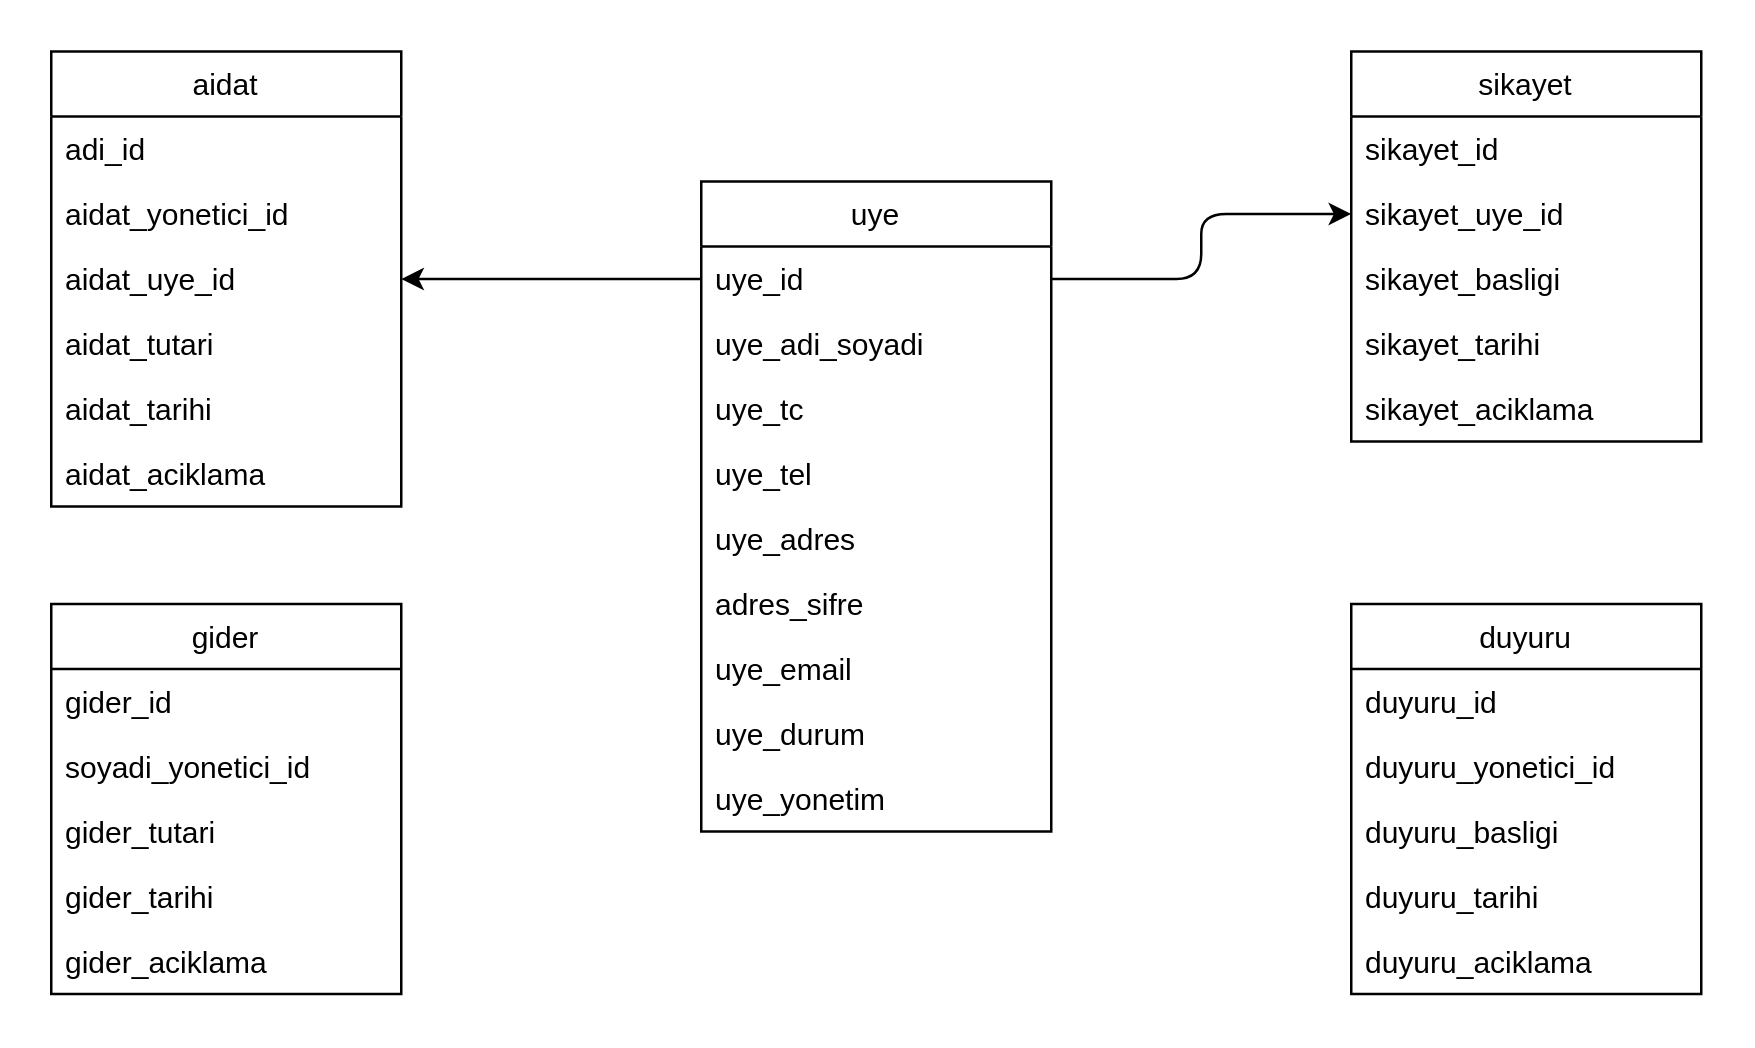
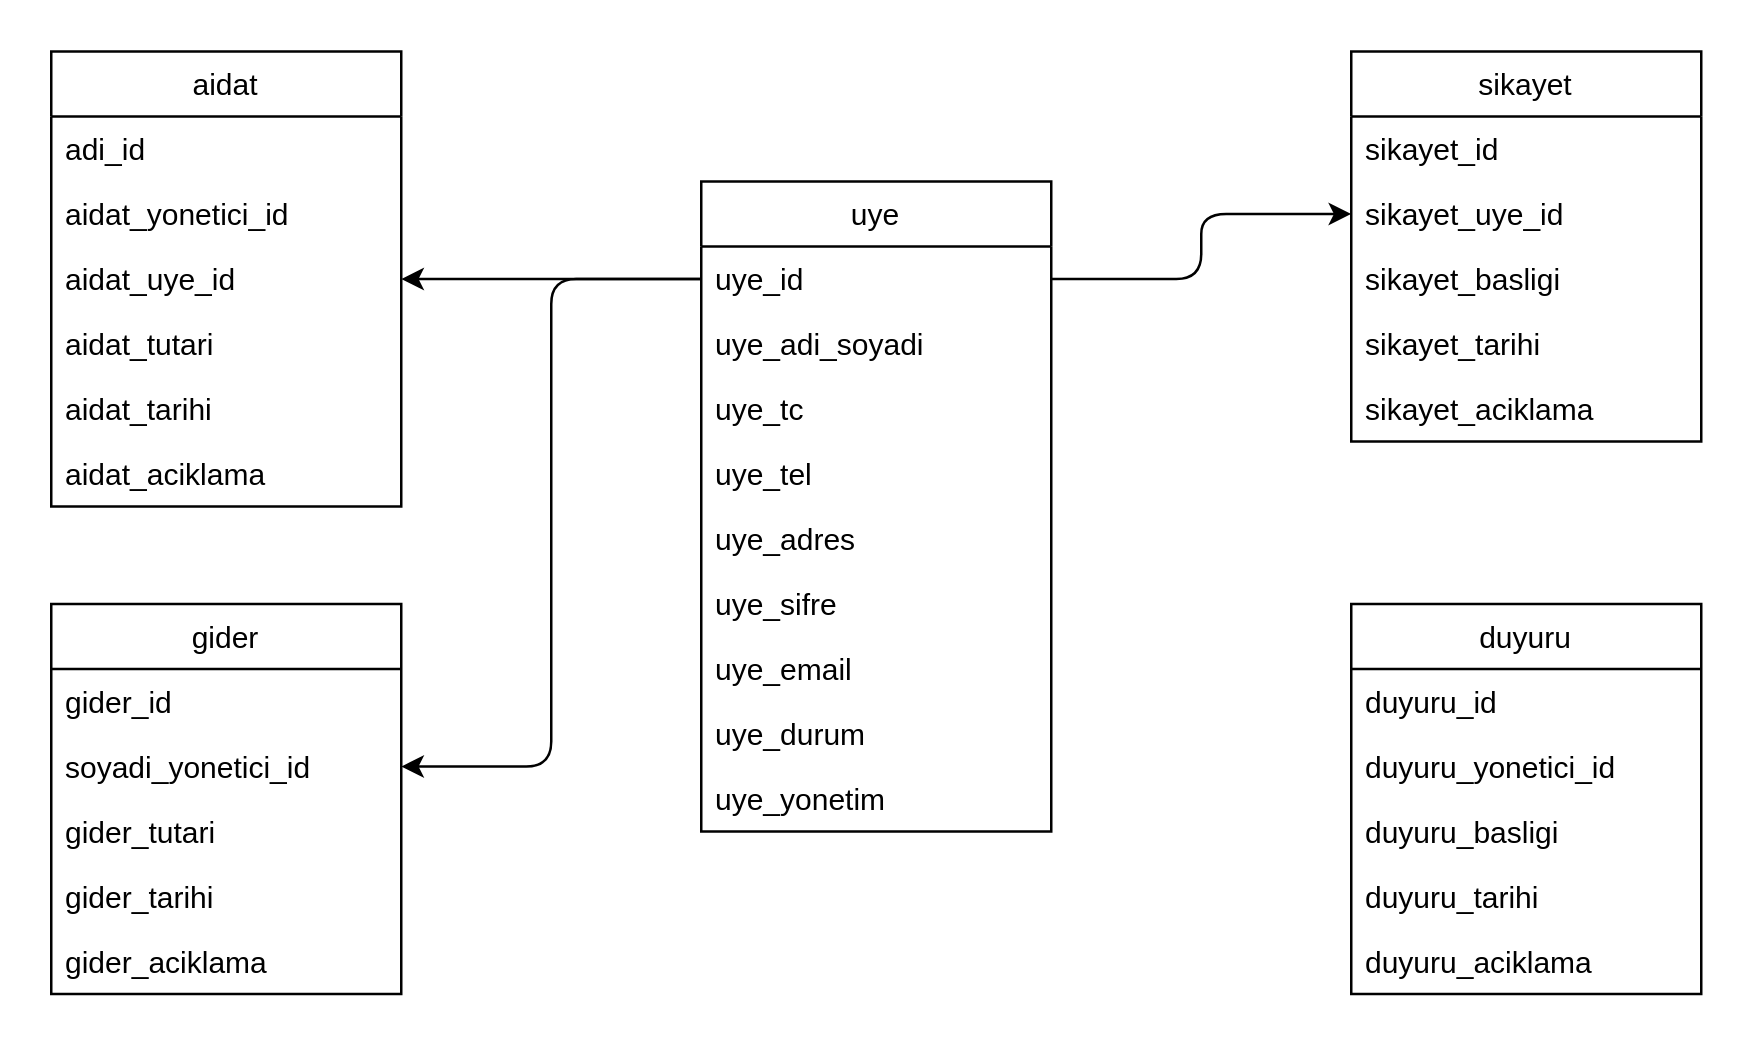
none -> (551, 583)
(804, 605) -> (787, 605)
